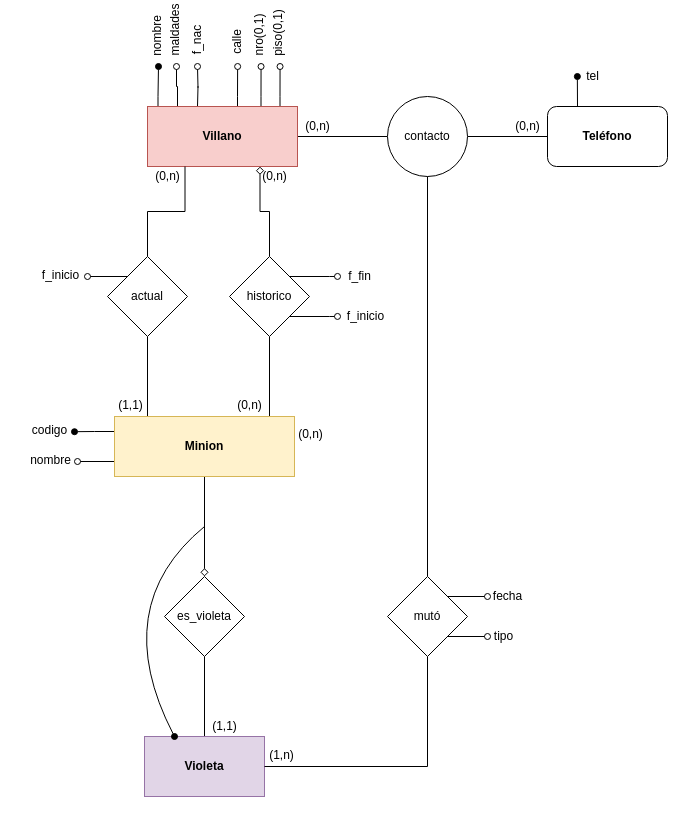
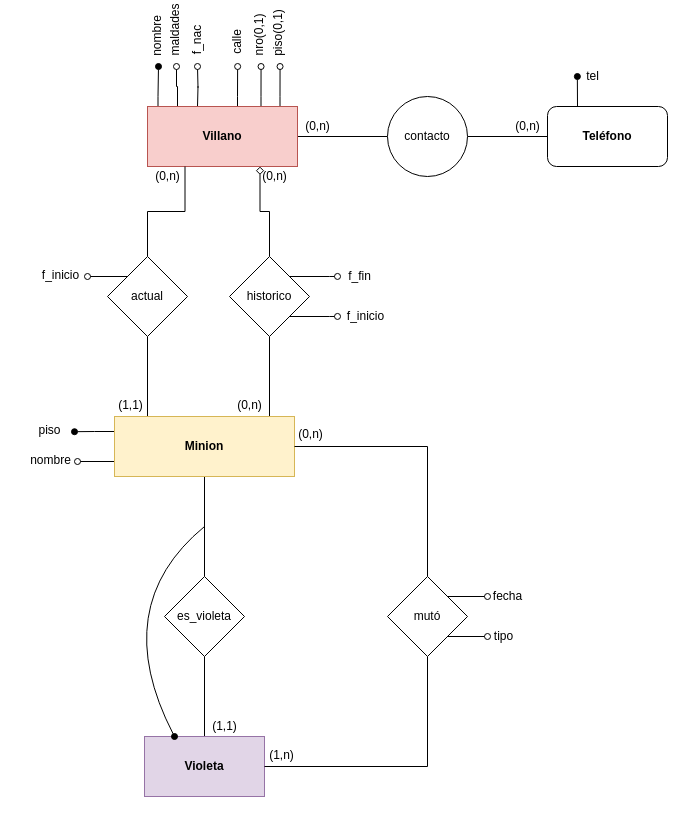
(428, 313) -> (363, 447)
(50, 431) -> (50, 431)
(205, 568) -> (205, 572)
